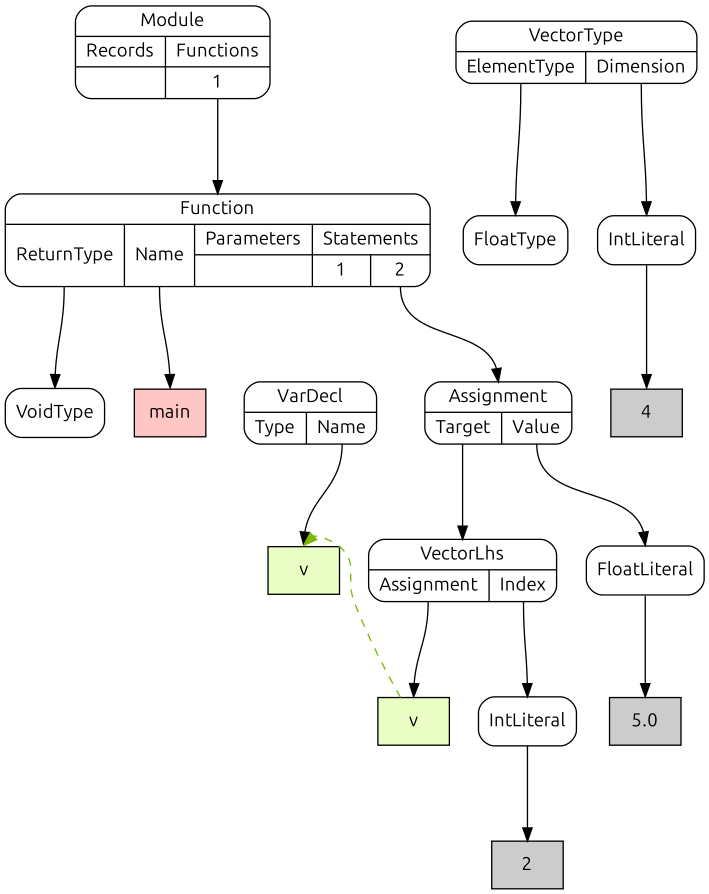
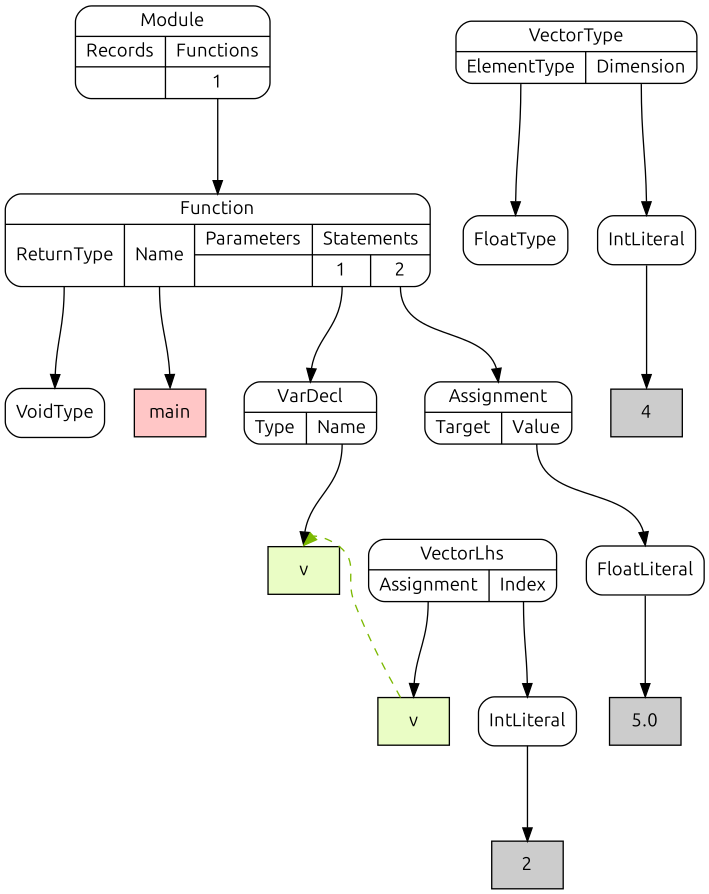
none -> (330, 328)
(463, 485) -> none
